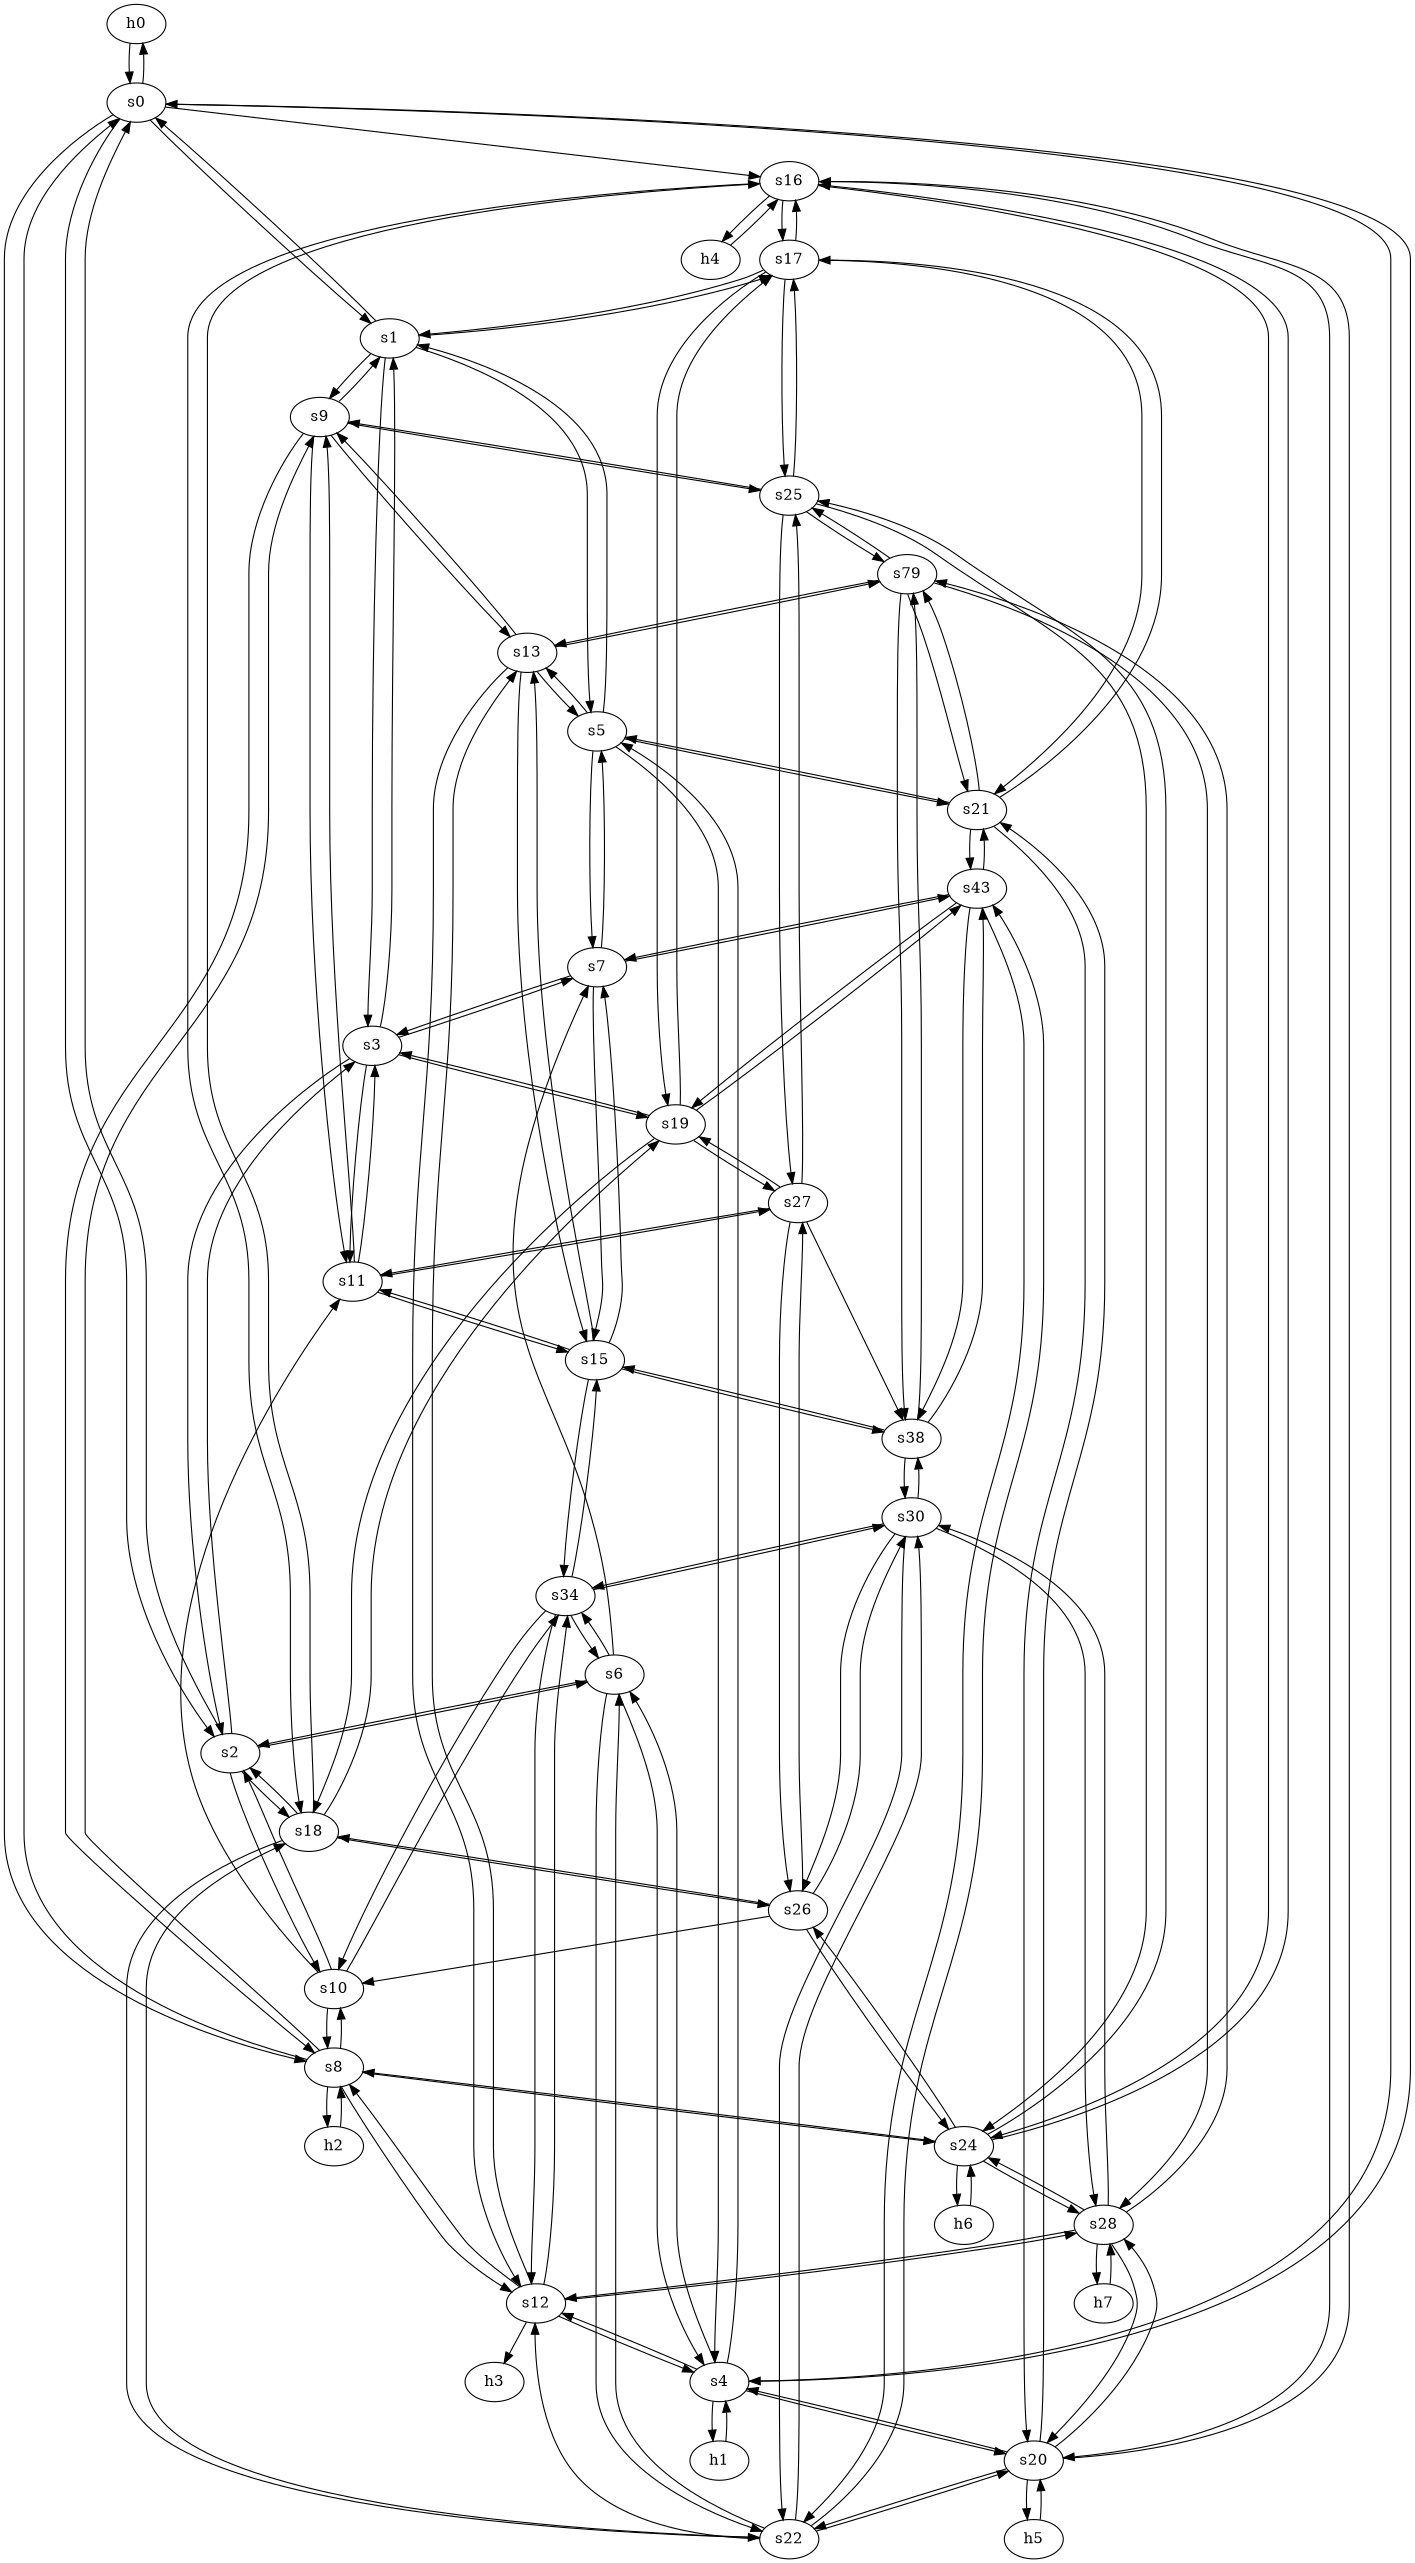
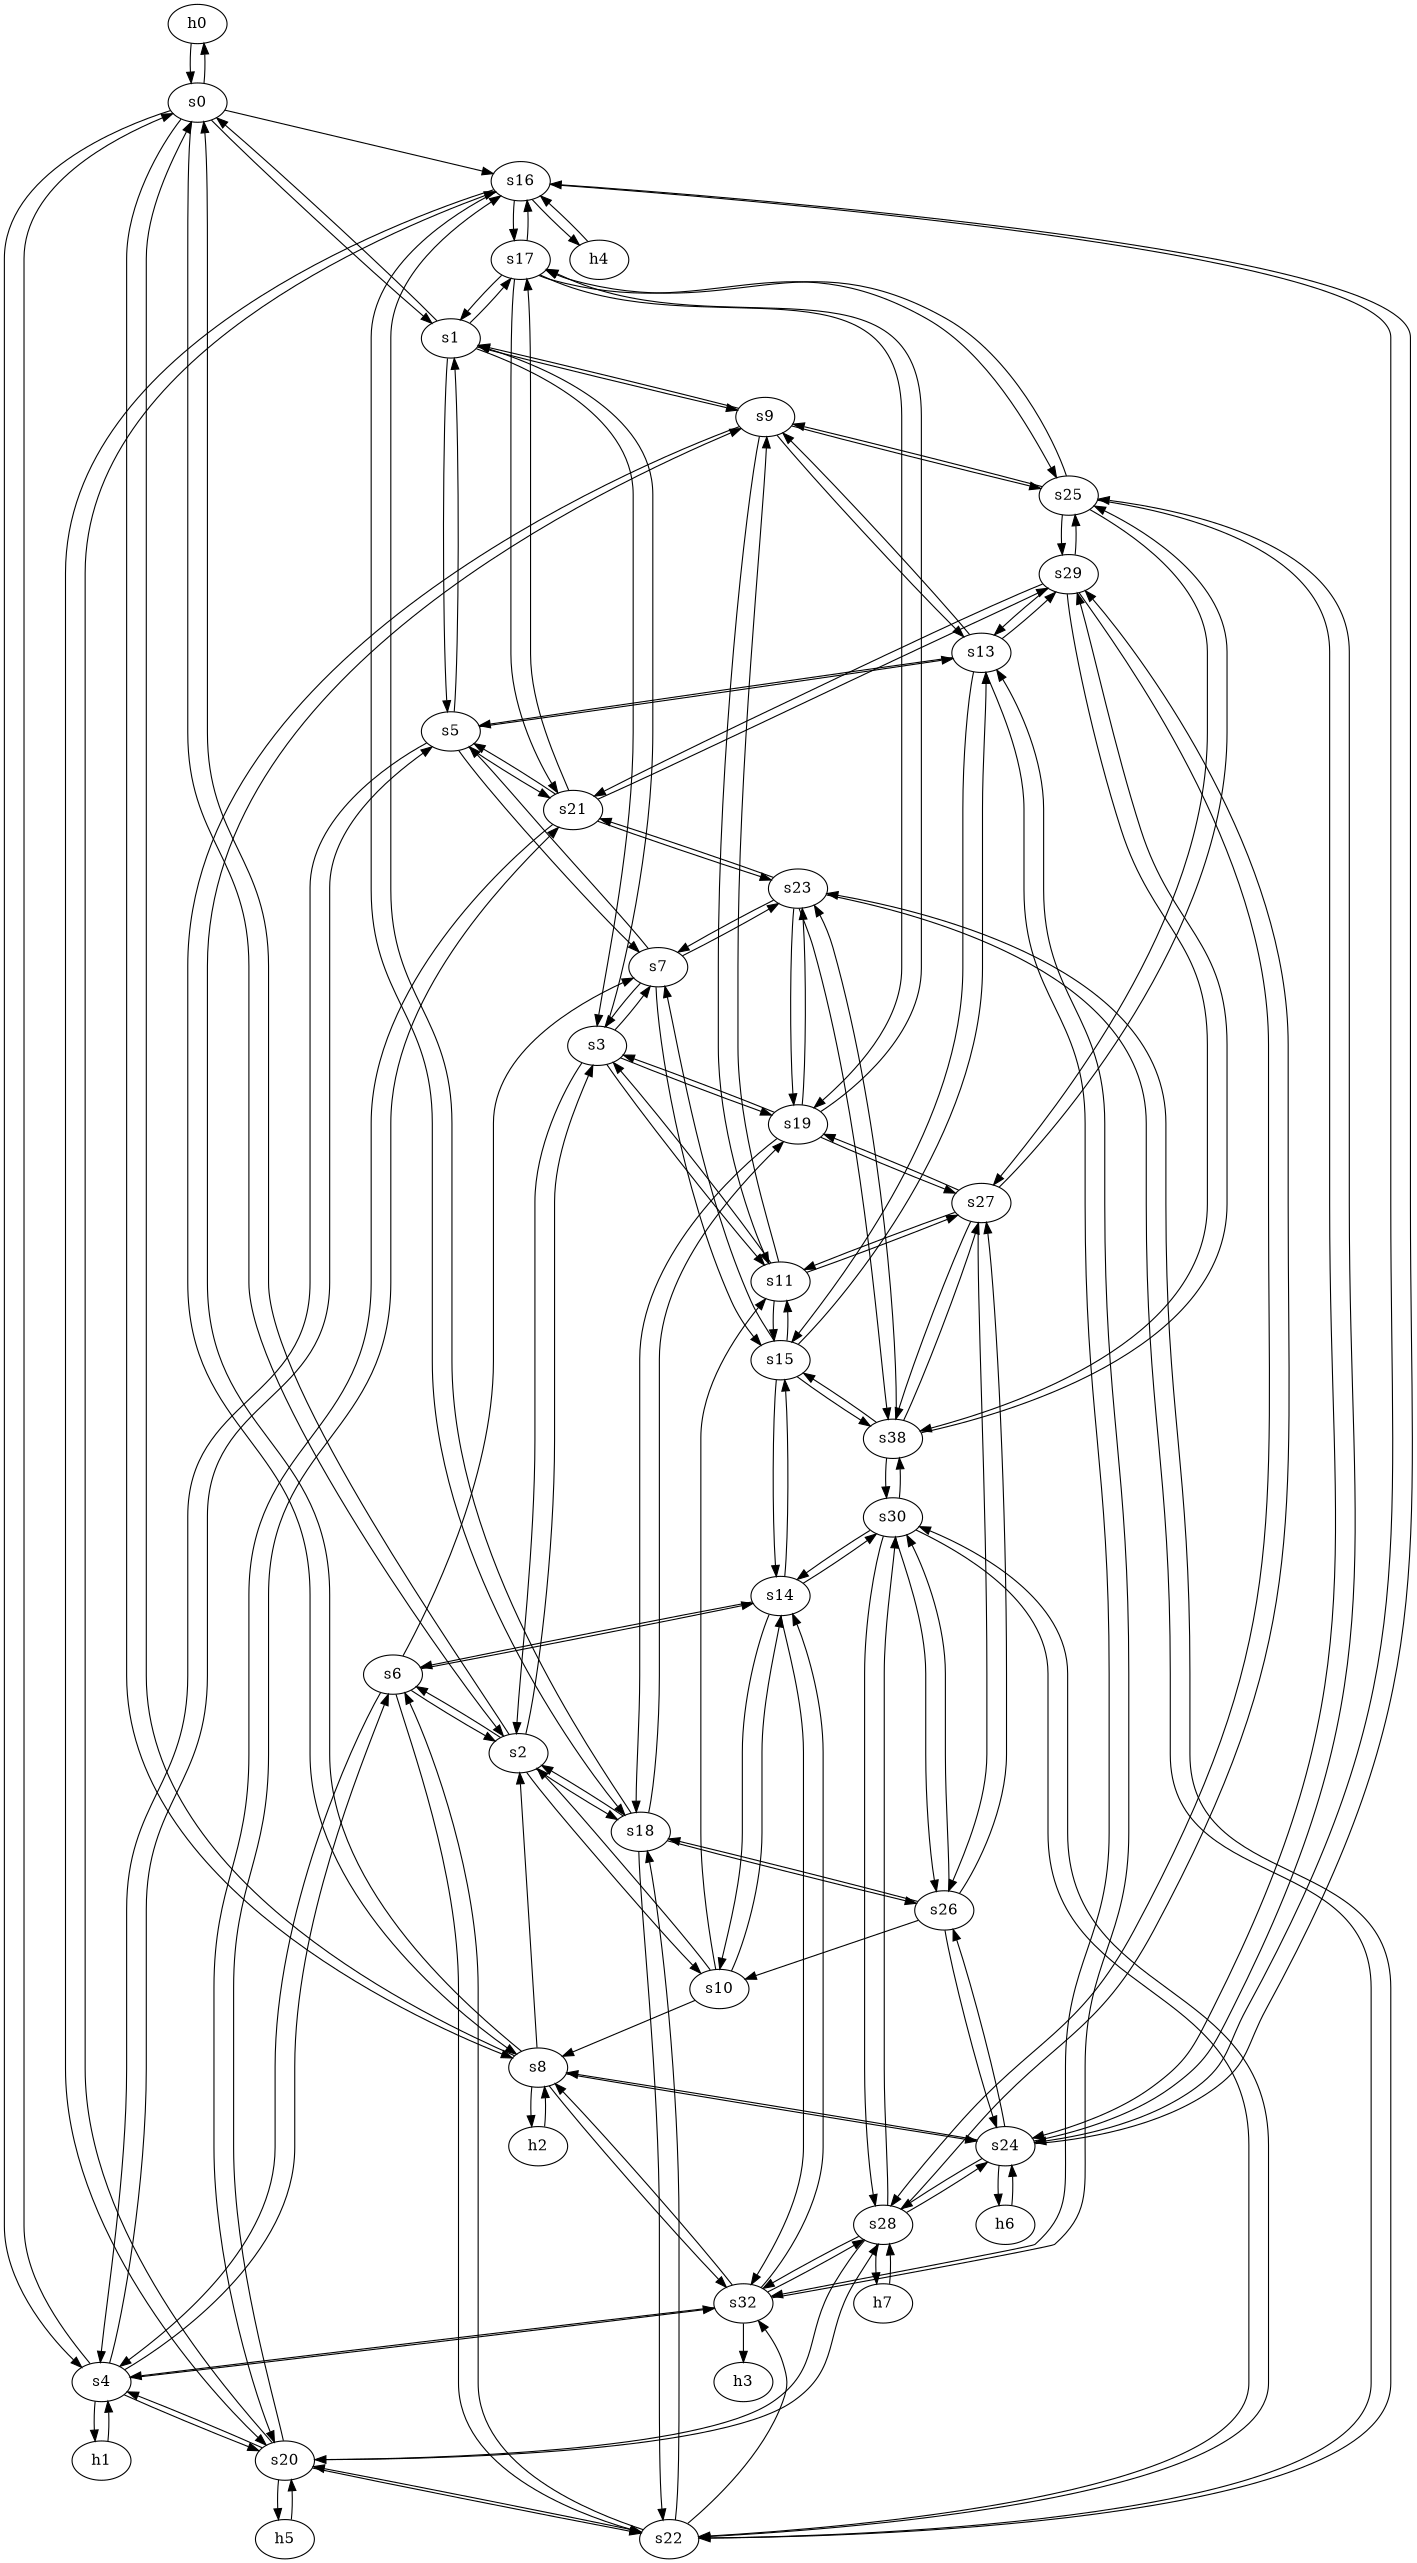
(907, 574) -> (1069, 574)
(977, 889) -> (798, 889)
none -> (942, 1328)
(565, 1596) -> (781, 1596)
(341, 2034) -> (529, 1916)
(536, 2303) -> (743, 2303)
